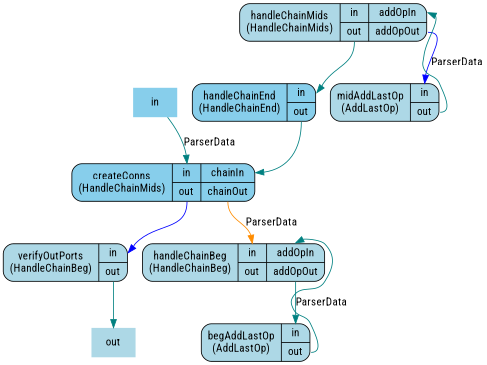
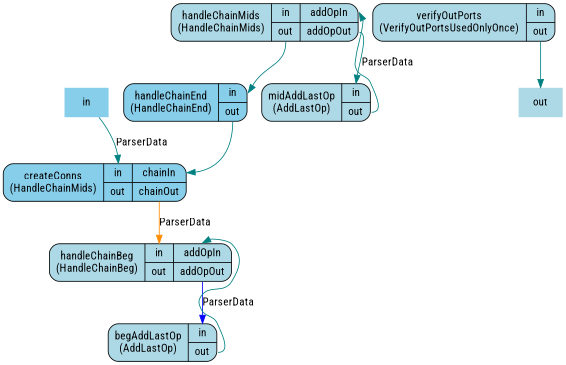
(434, 51) -> (362, 53)
(165, 227) -> none
(51, 268) -> (450, 28)
(296, 298) -> (203, 298)
